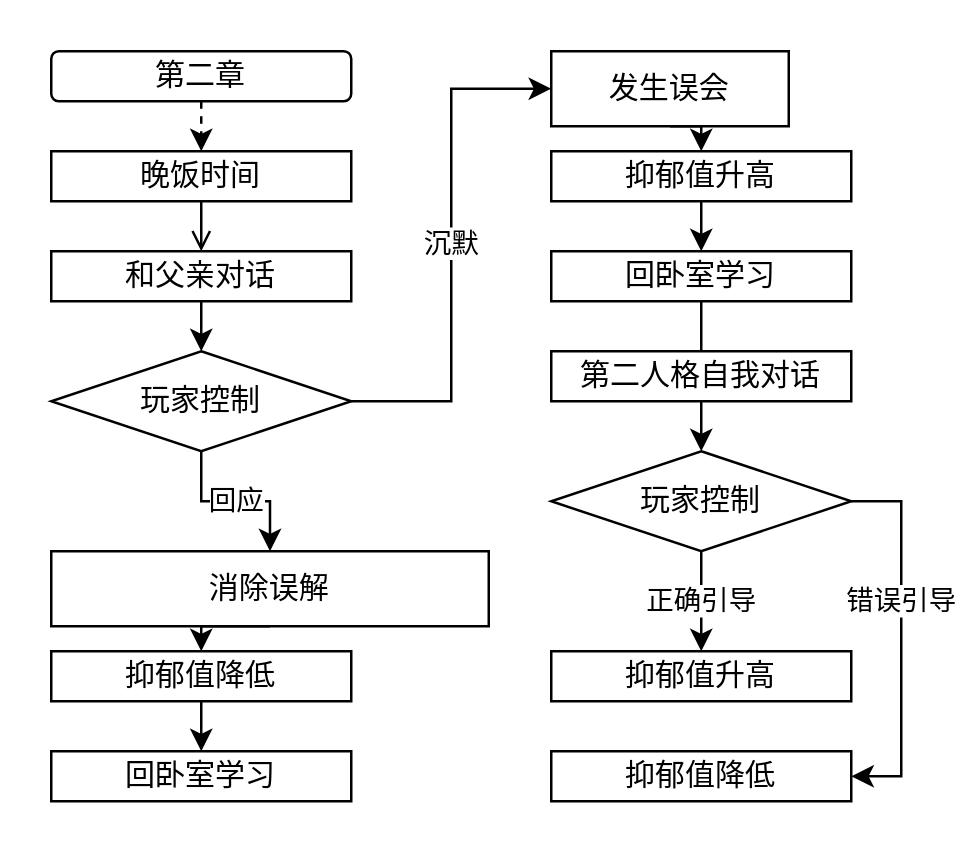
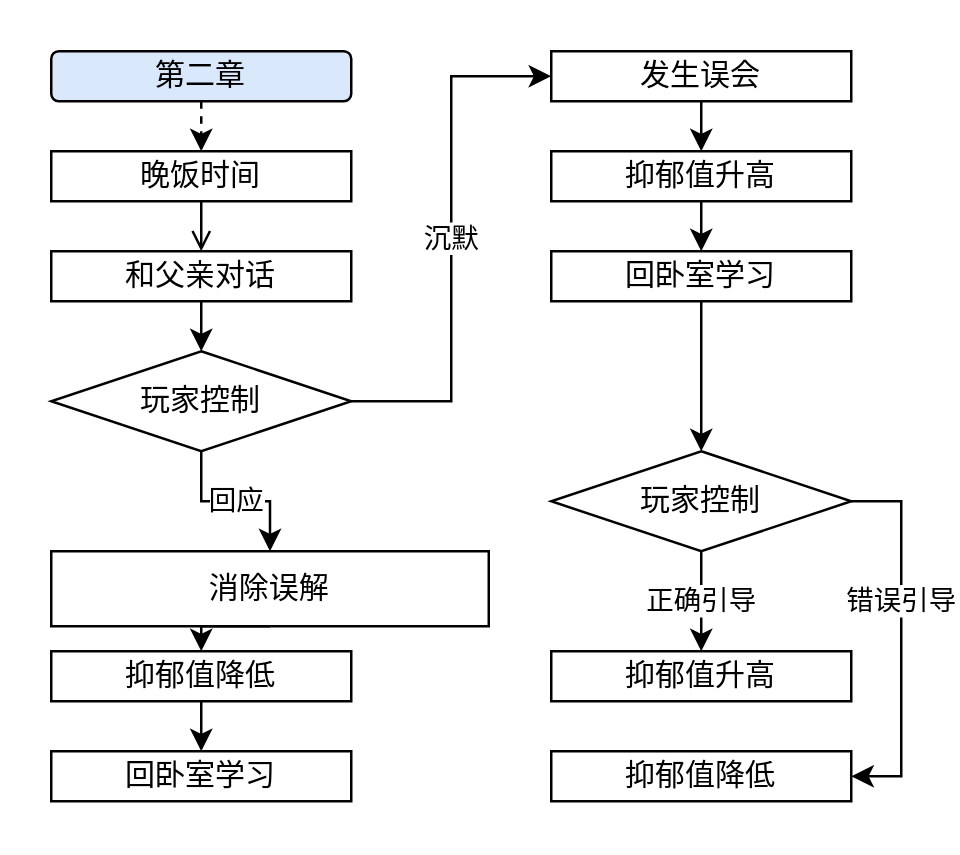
(201, 76) -> (201, 76)
(670, 89) -> (701, 76)
(701, 376) -> none
